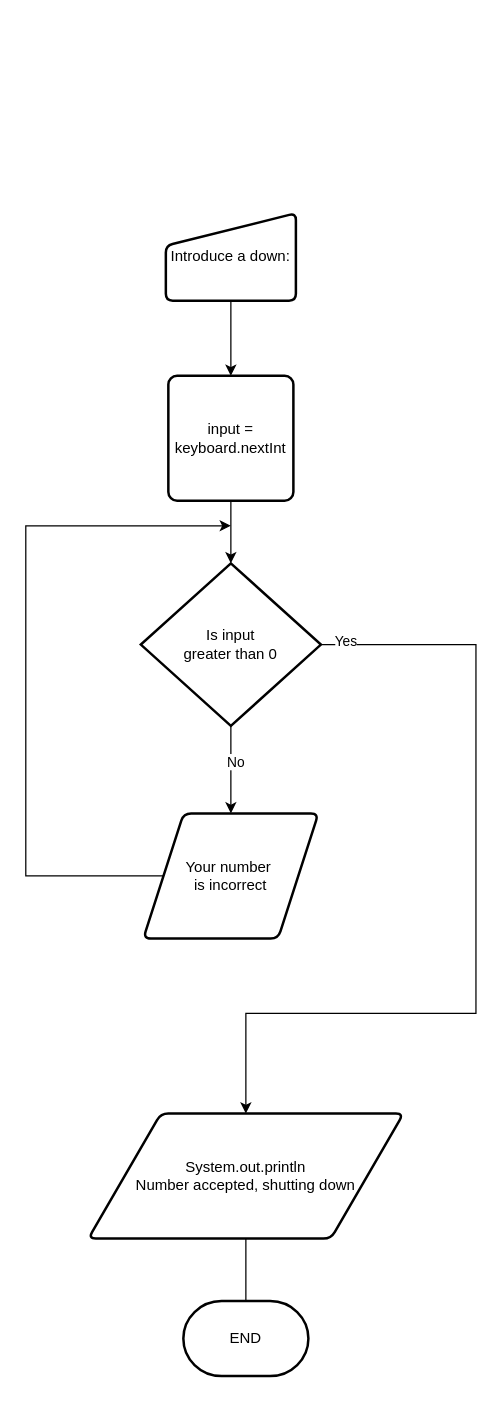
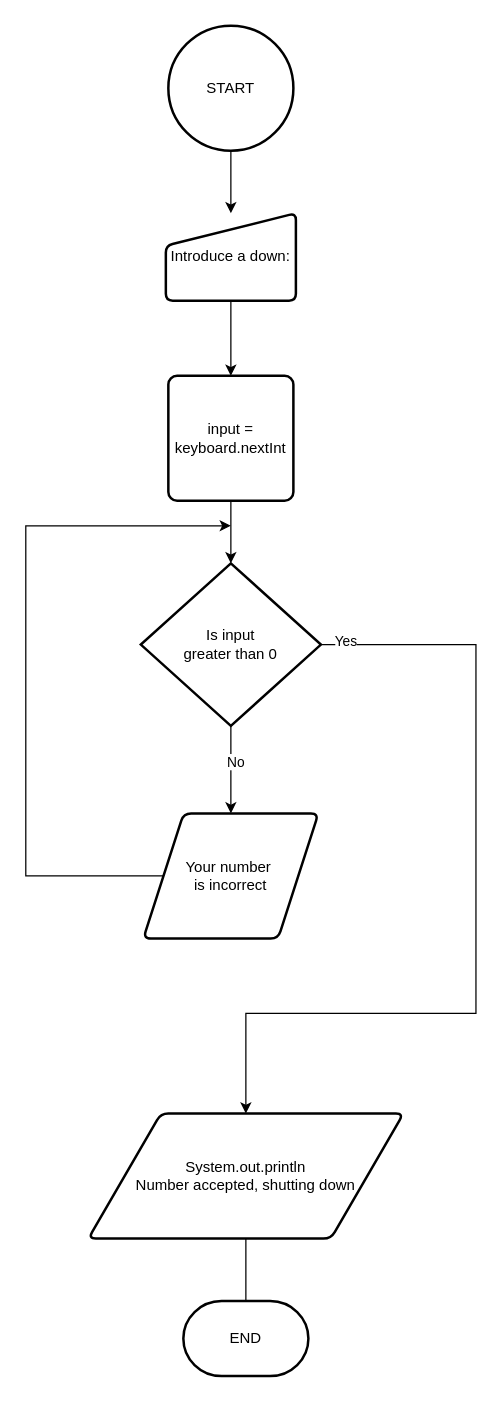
none -> (231, 88)
none -> (231, 178)
